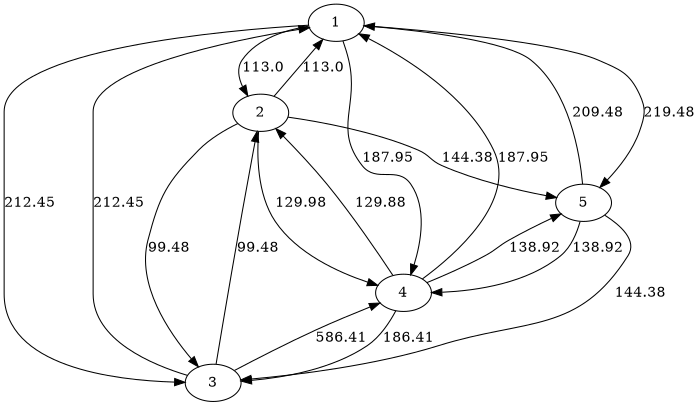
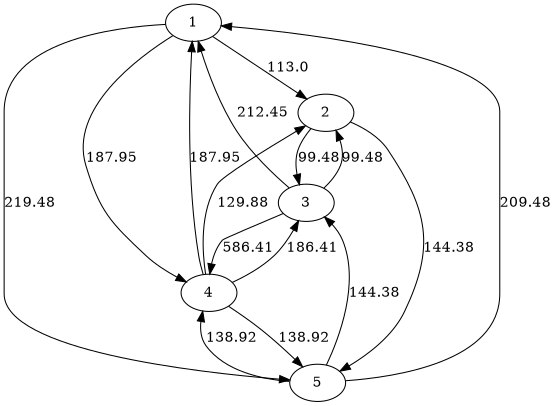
(295, 72) -> none
(4, 143) -> none
(281, 229) -> none
